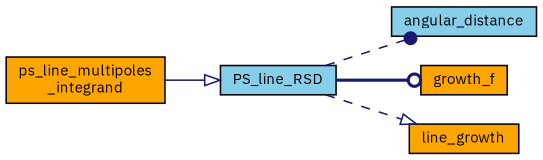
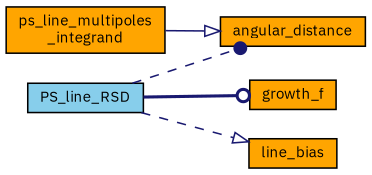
(464, 22) -> (293, 32)
(185, 80) -> (185, 31)
(464, 139) -> (293, 153)
